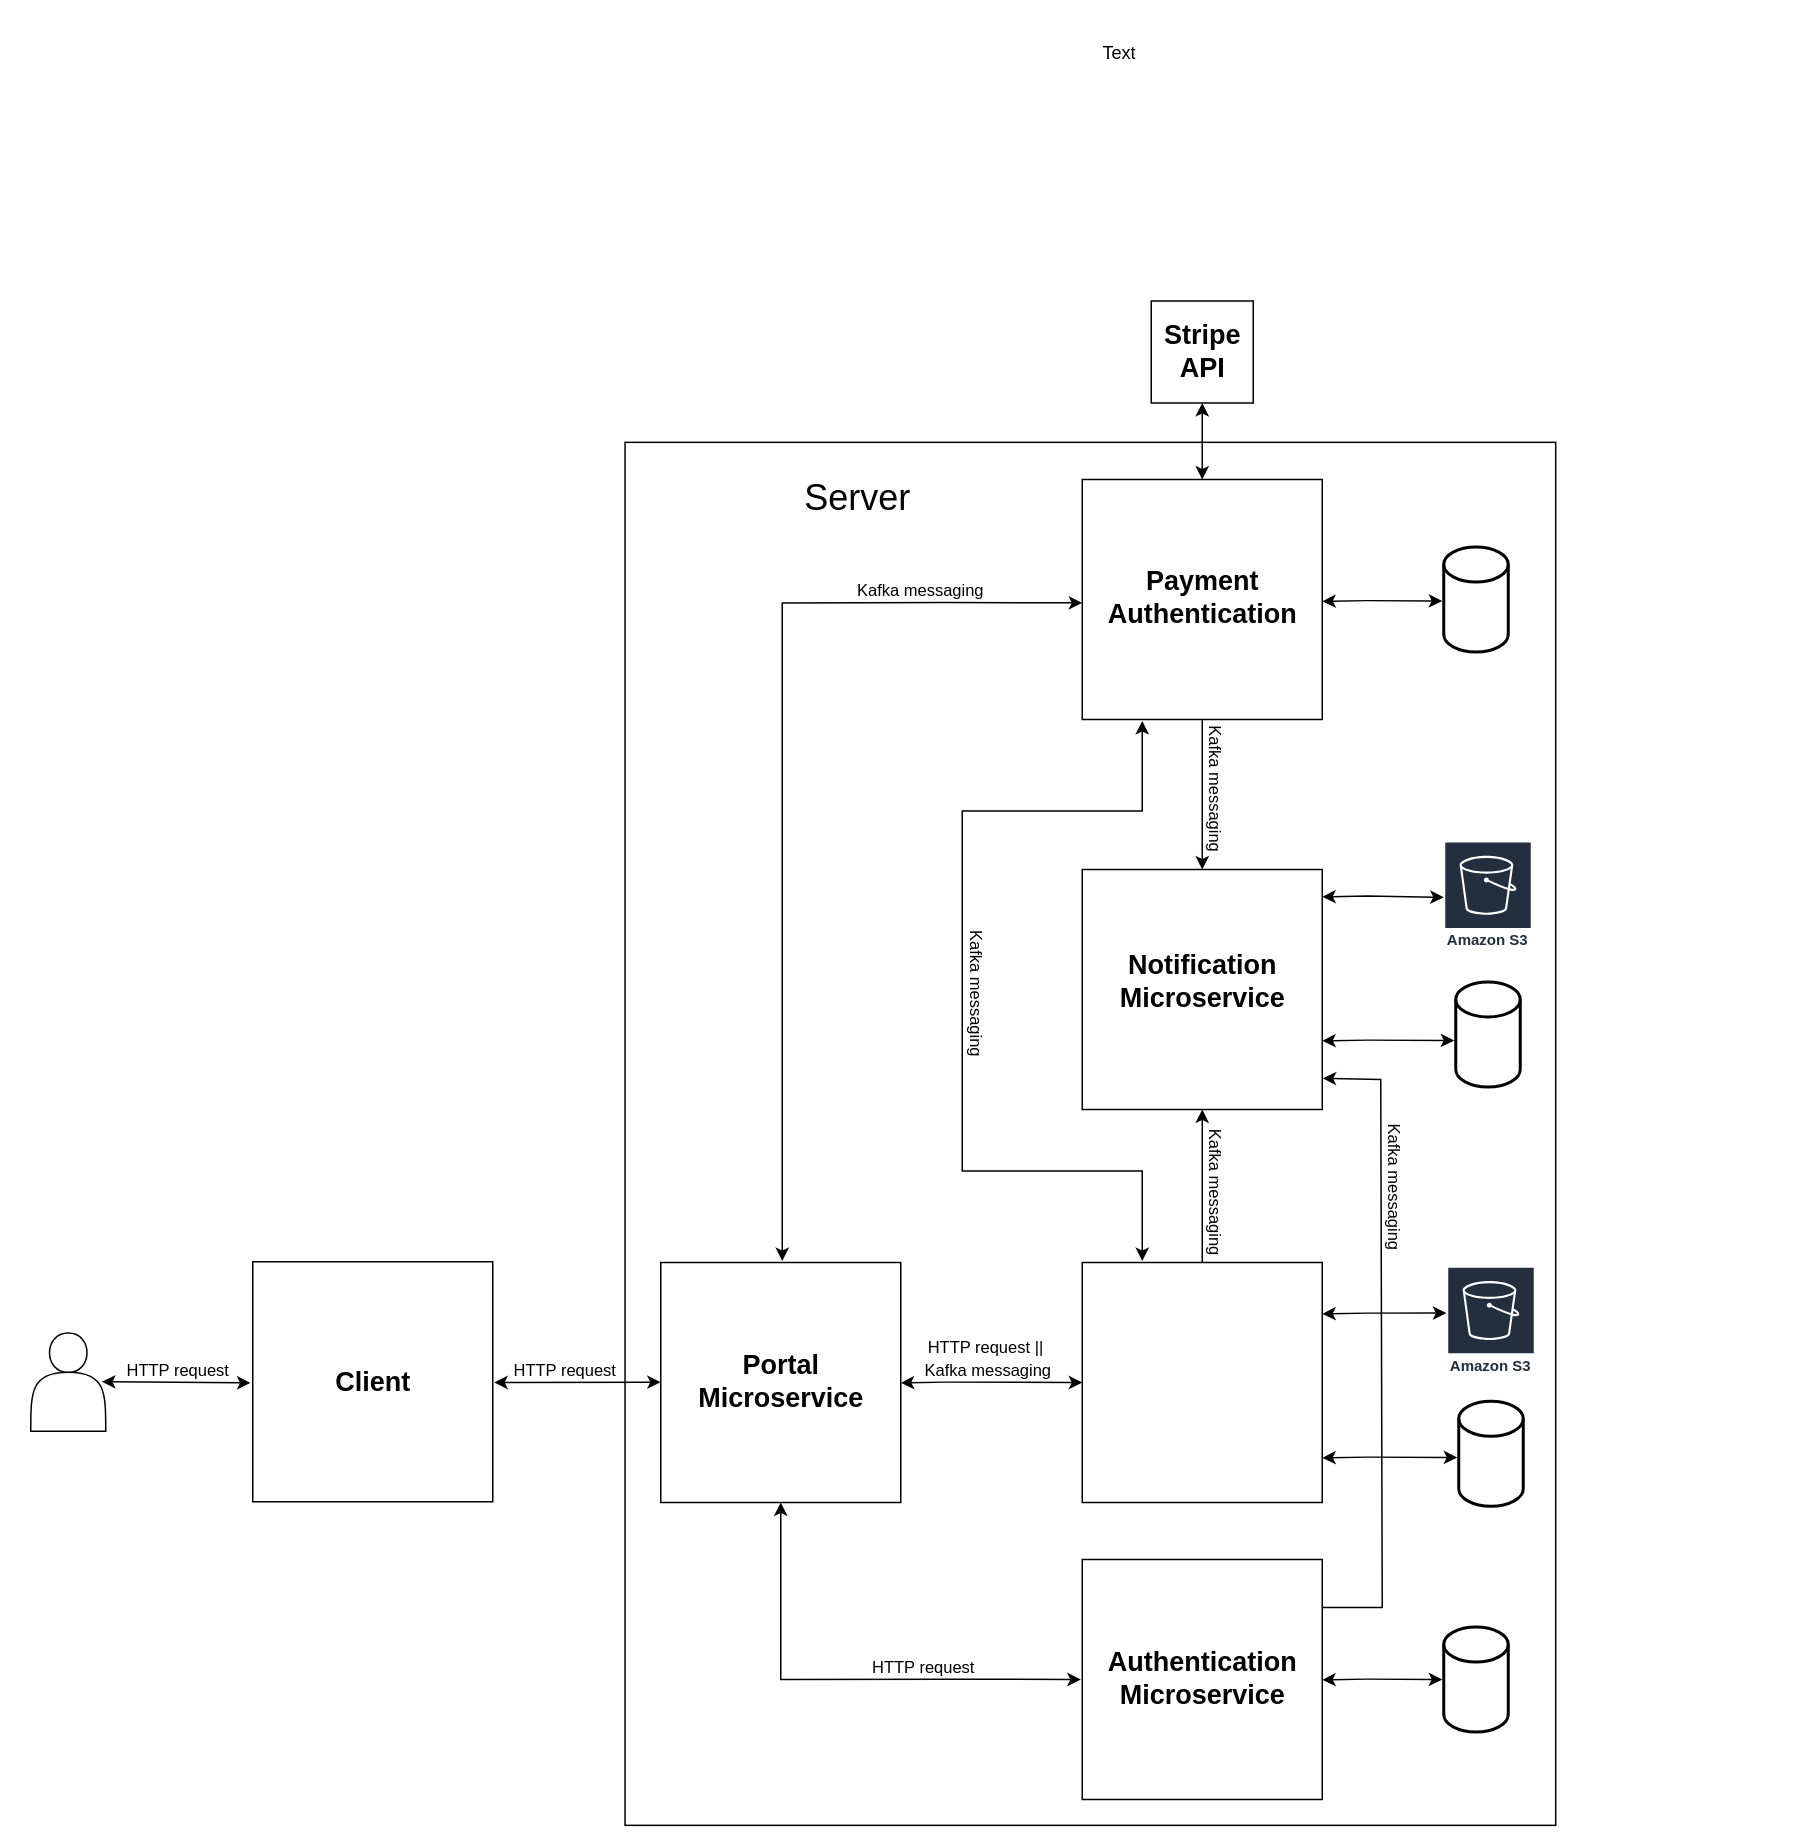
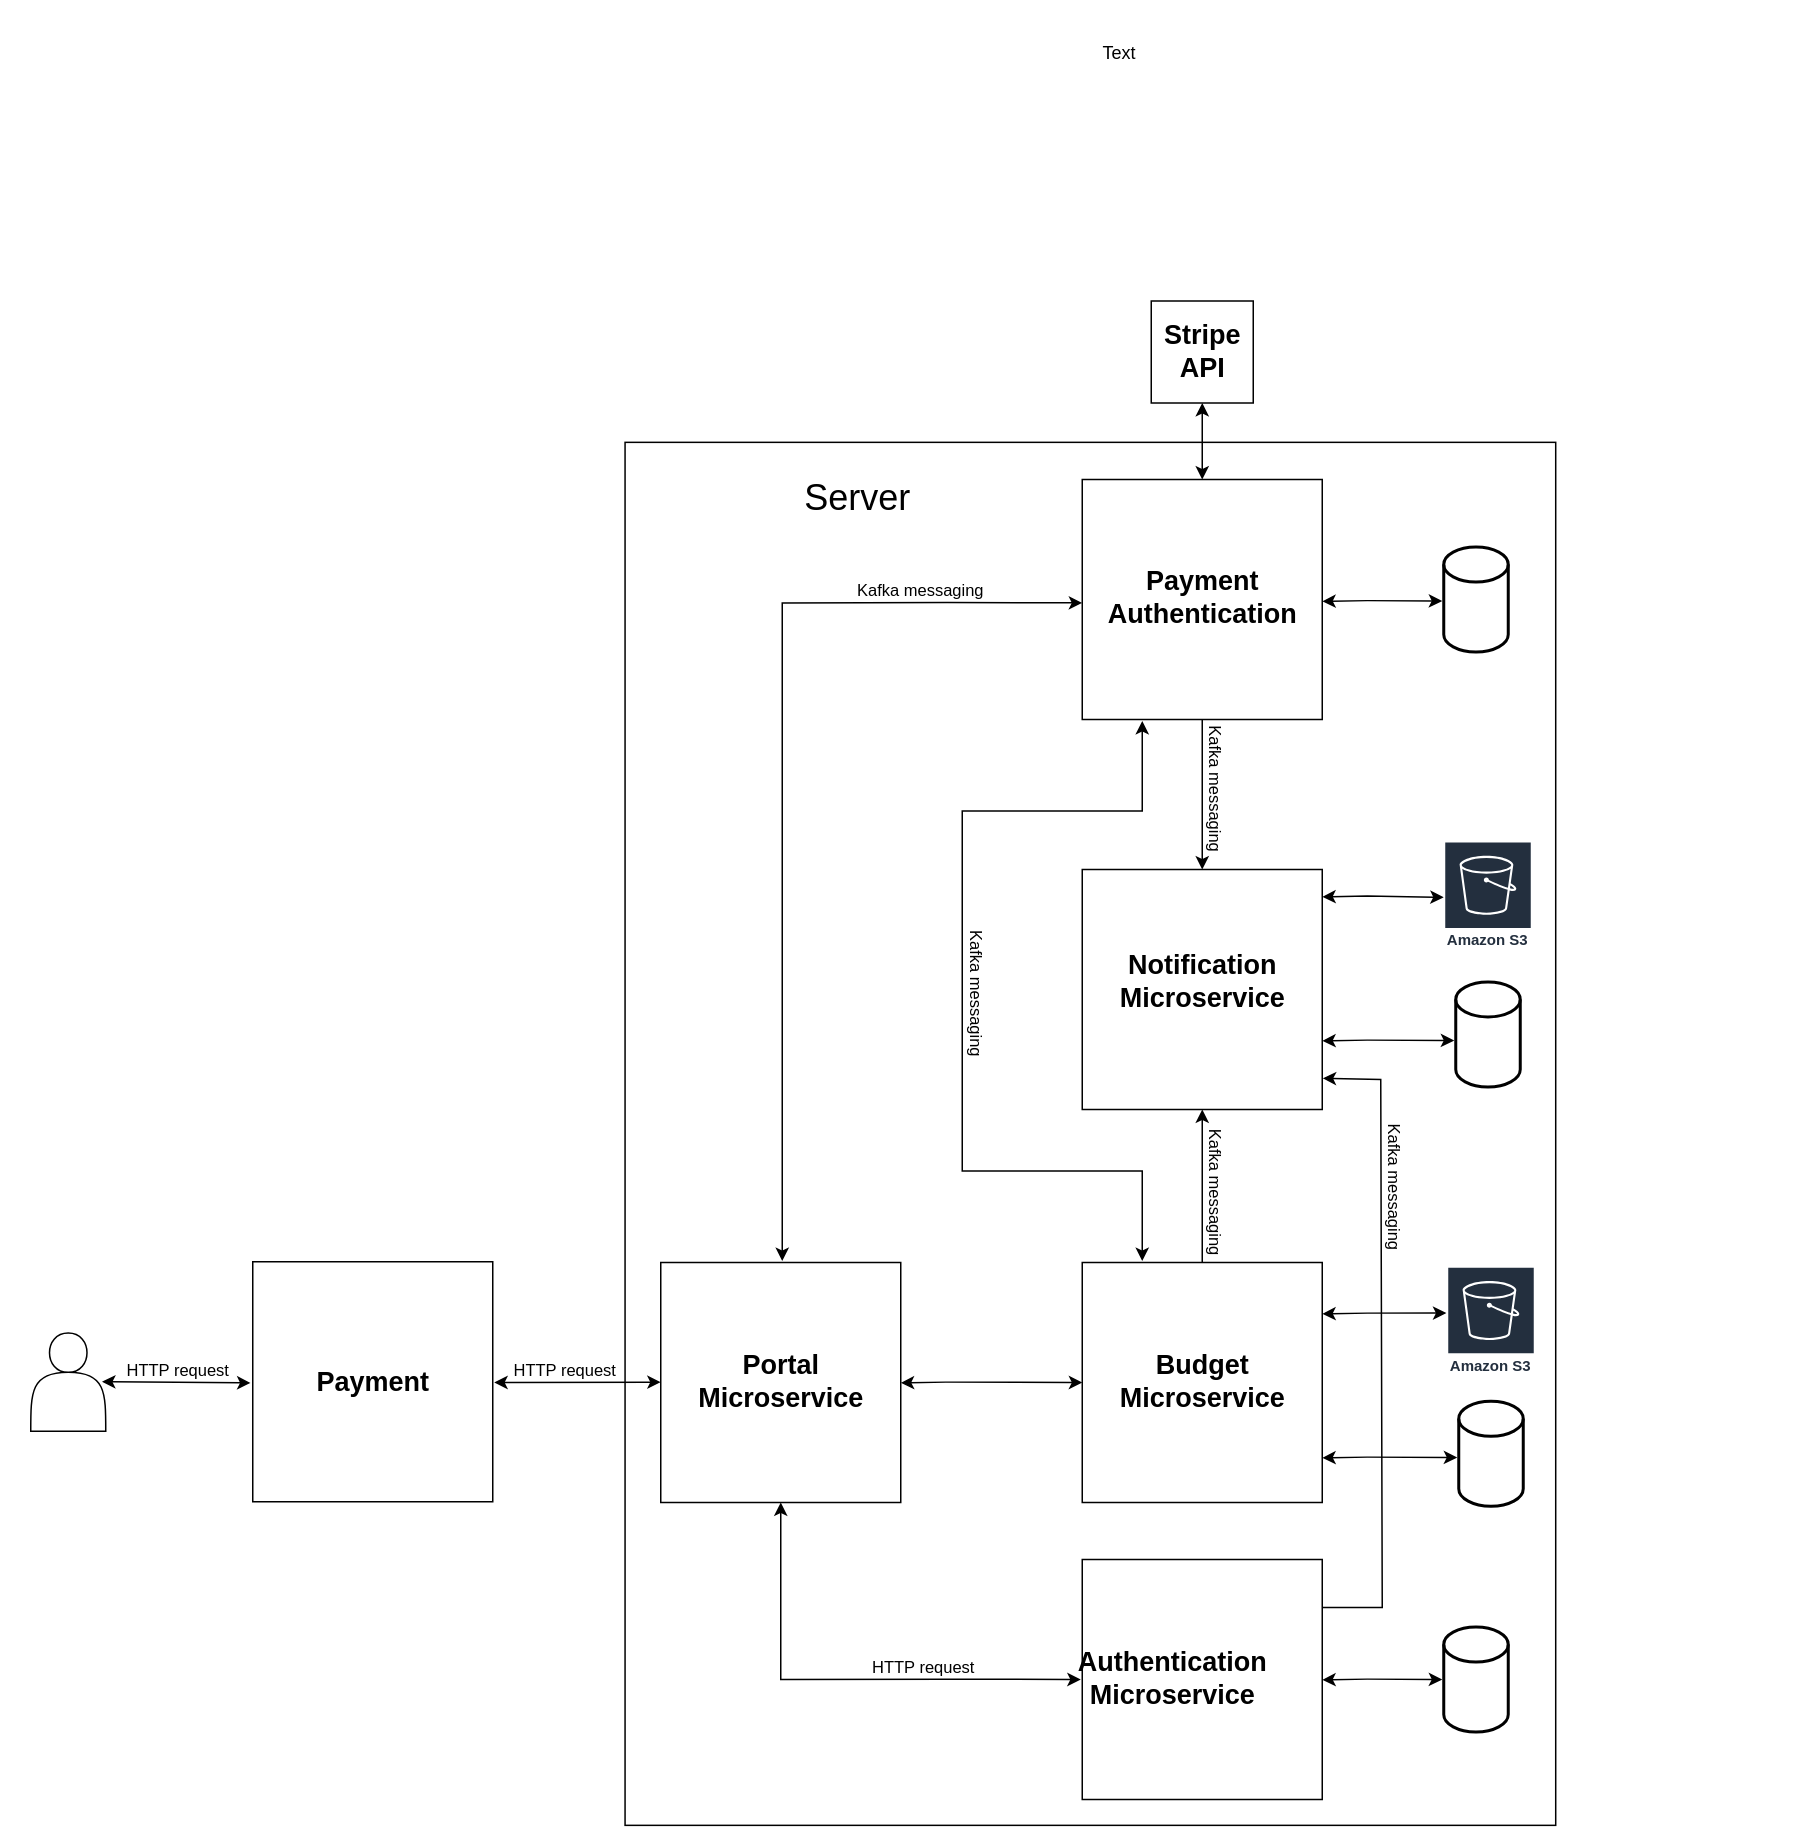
(989, 1358) -> none
(374, 1382) -> (374, 1382)
none -> (1202, 1382)
(1202, 1679) -> (1172, 1679)
